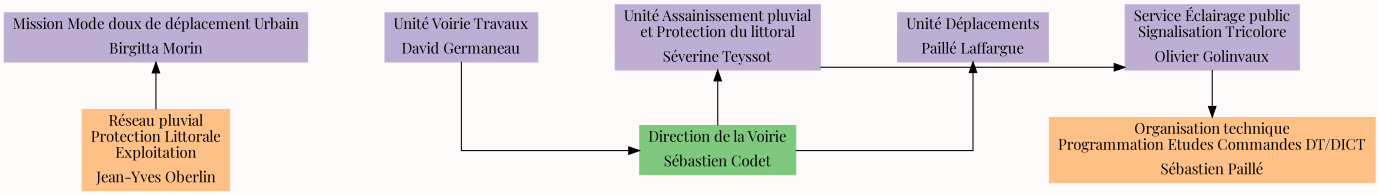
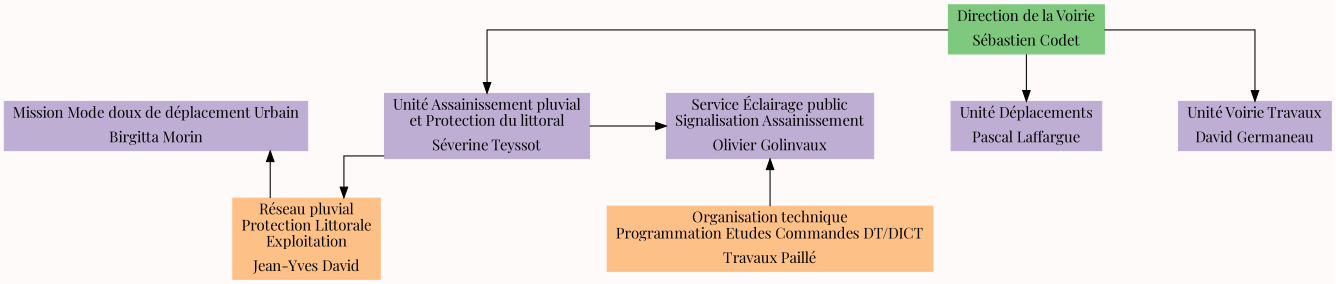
(1212, 33) -> (770, 121)
(973, 49) -> (1026, 138)
(1212, 88) -> (770, 188)
(501, 151) -> (1210, 30)
none -> (348, 156)
(1212, 170) -> (770, 258)
(156, 178) -> (307, 266)
